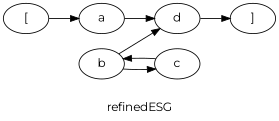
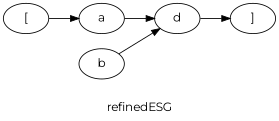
(177, 64) -> none
